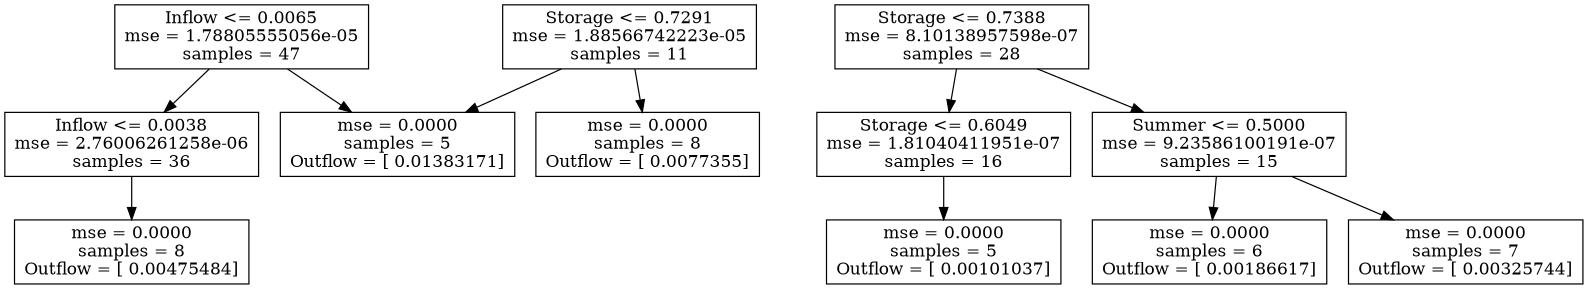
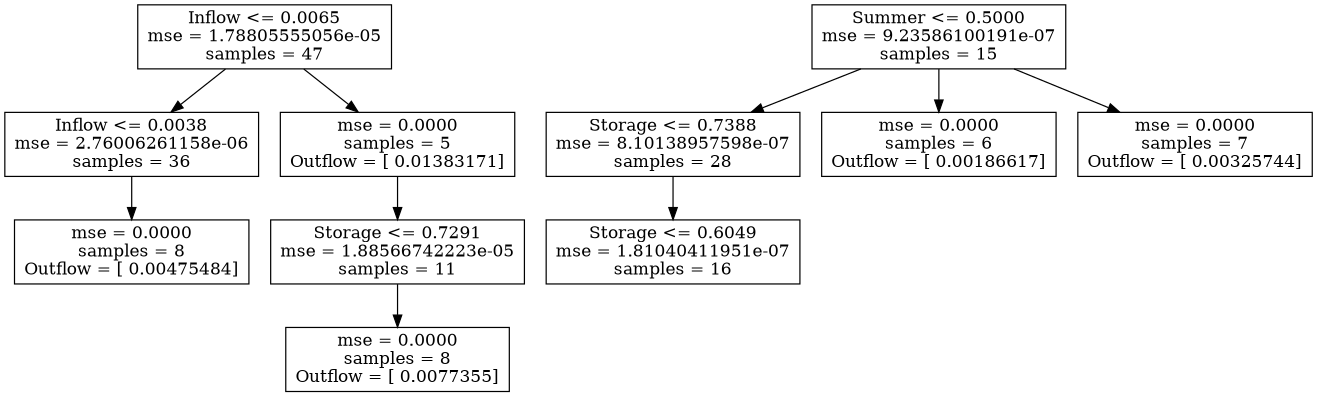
(519, 88) -> (398, 192)
(1085, 88) -> (812, 88)
(132, 144) -> (132, 144)
(944, 252) -> none
